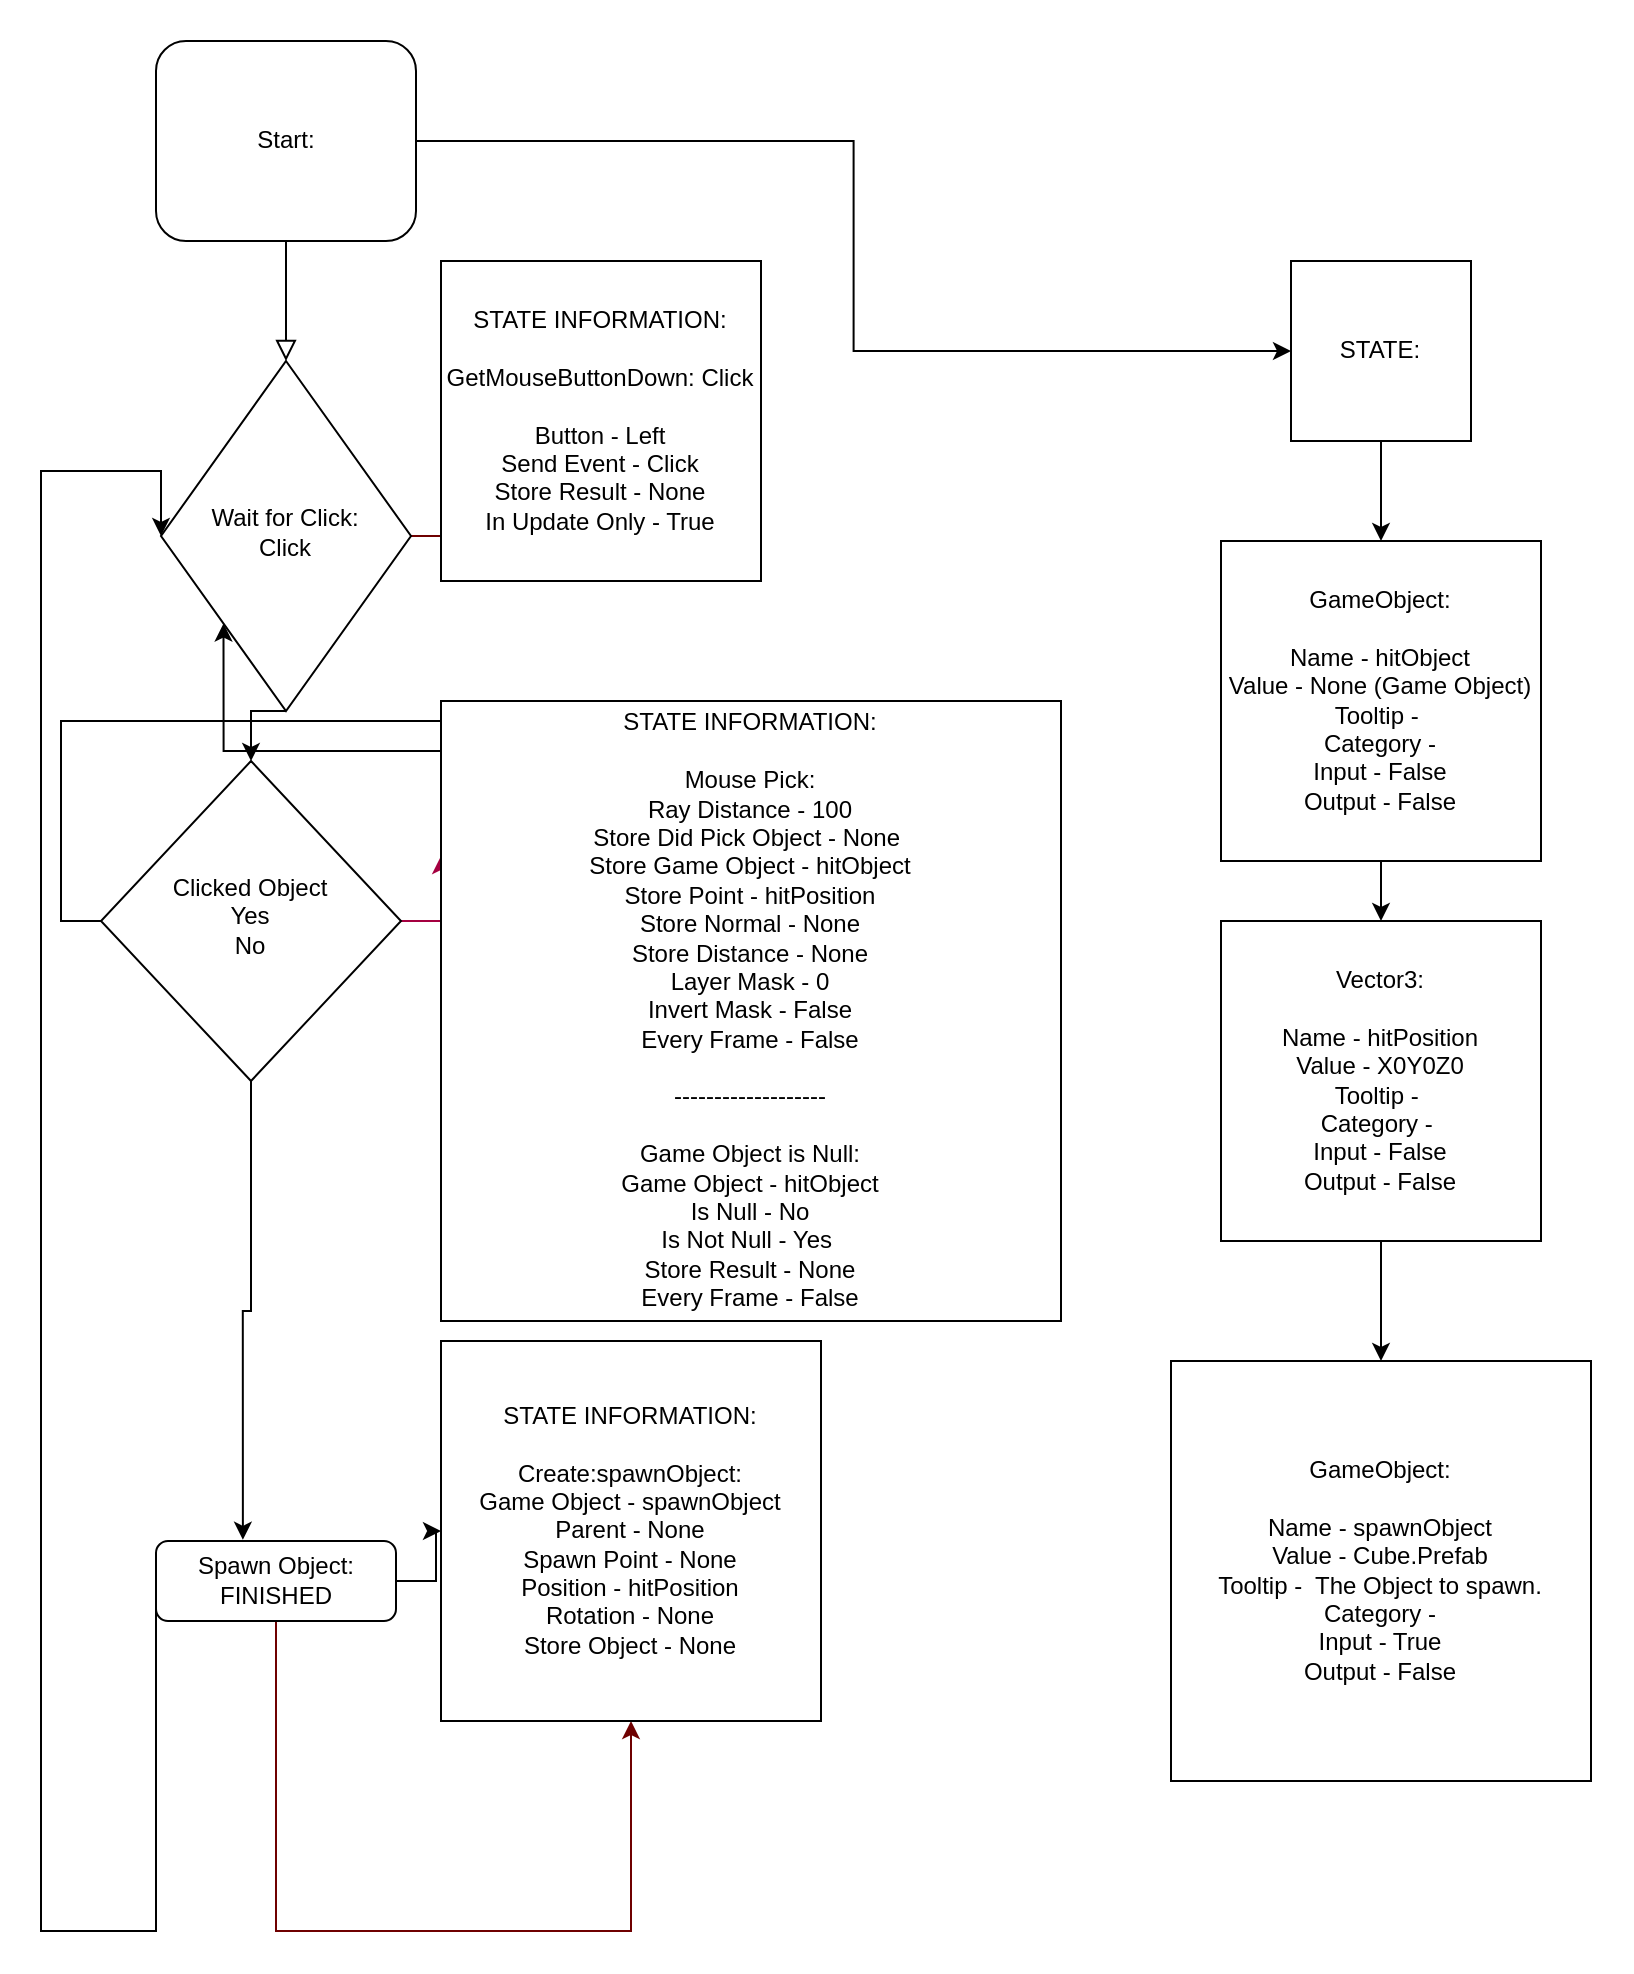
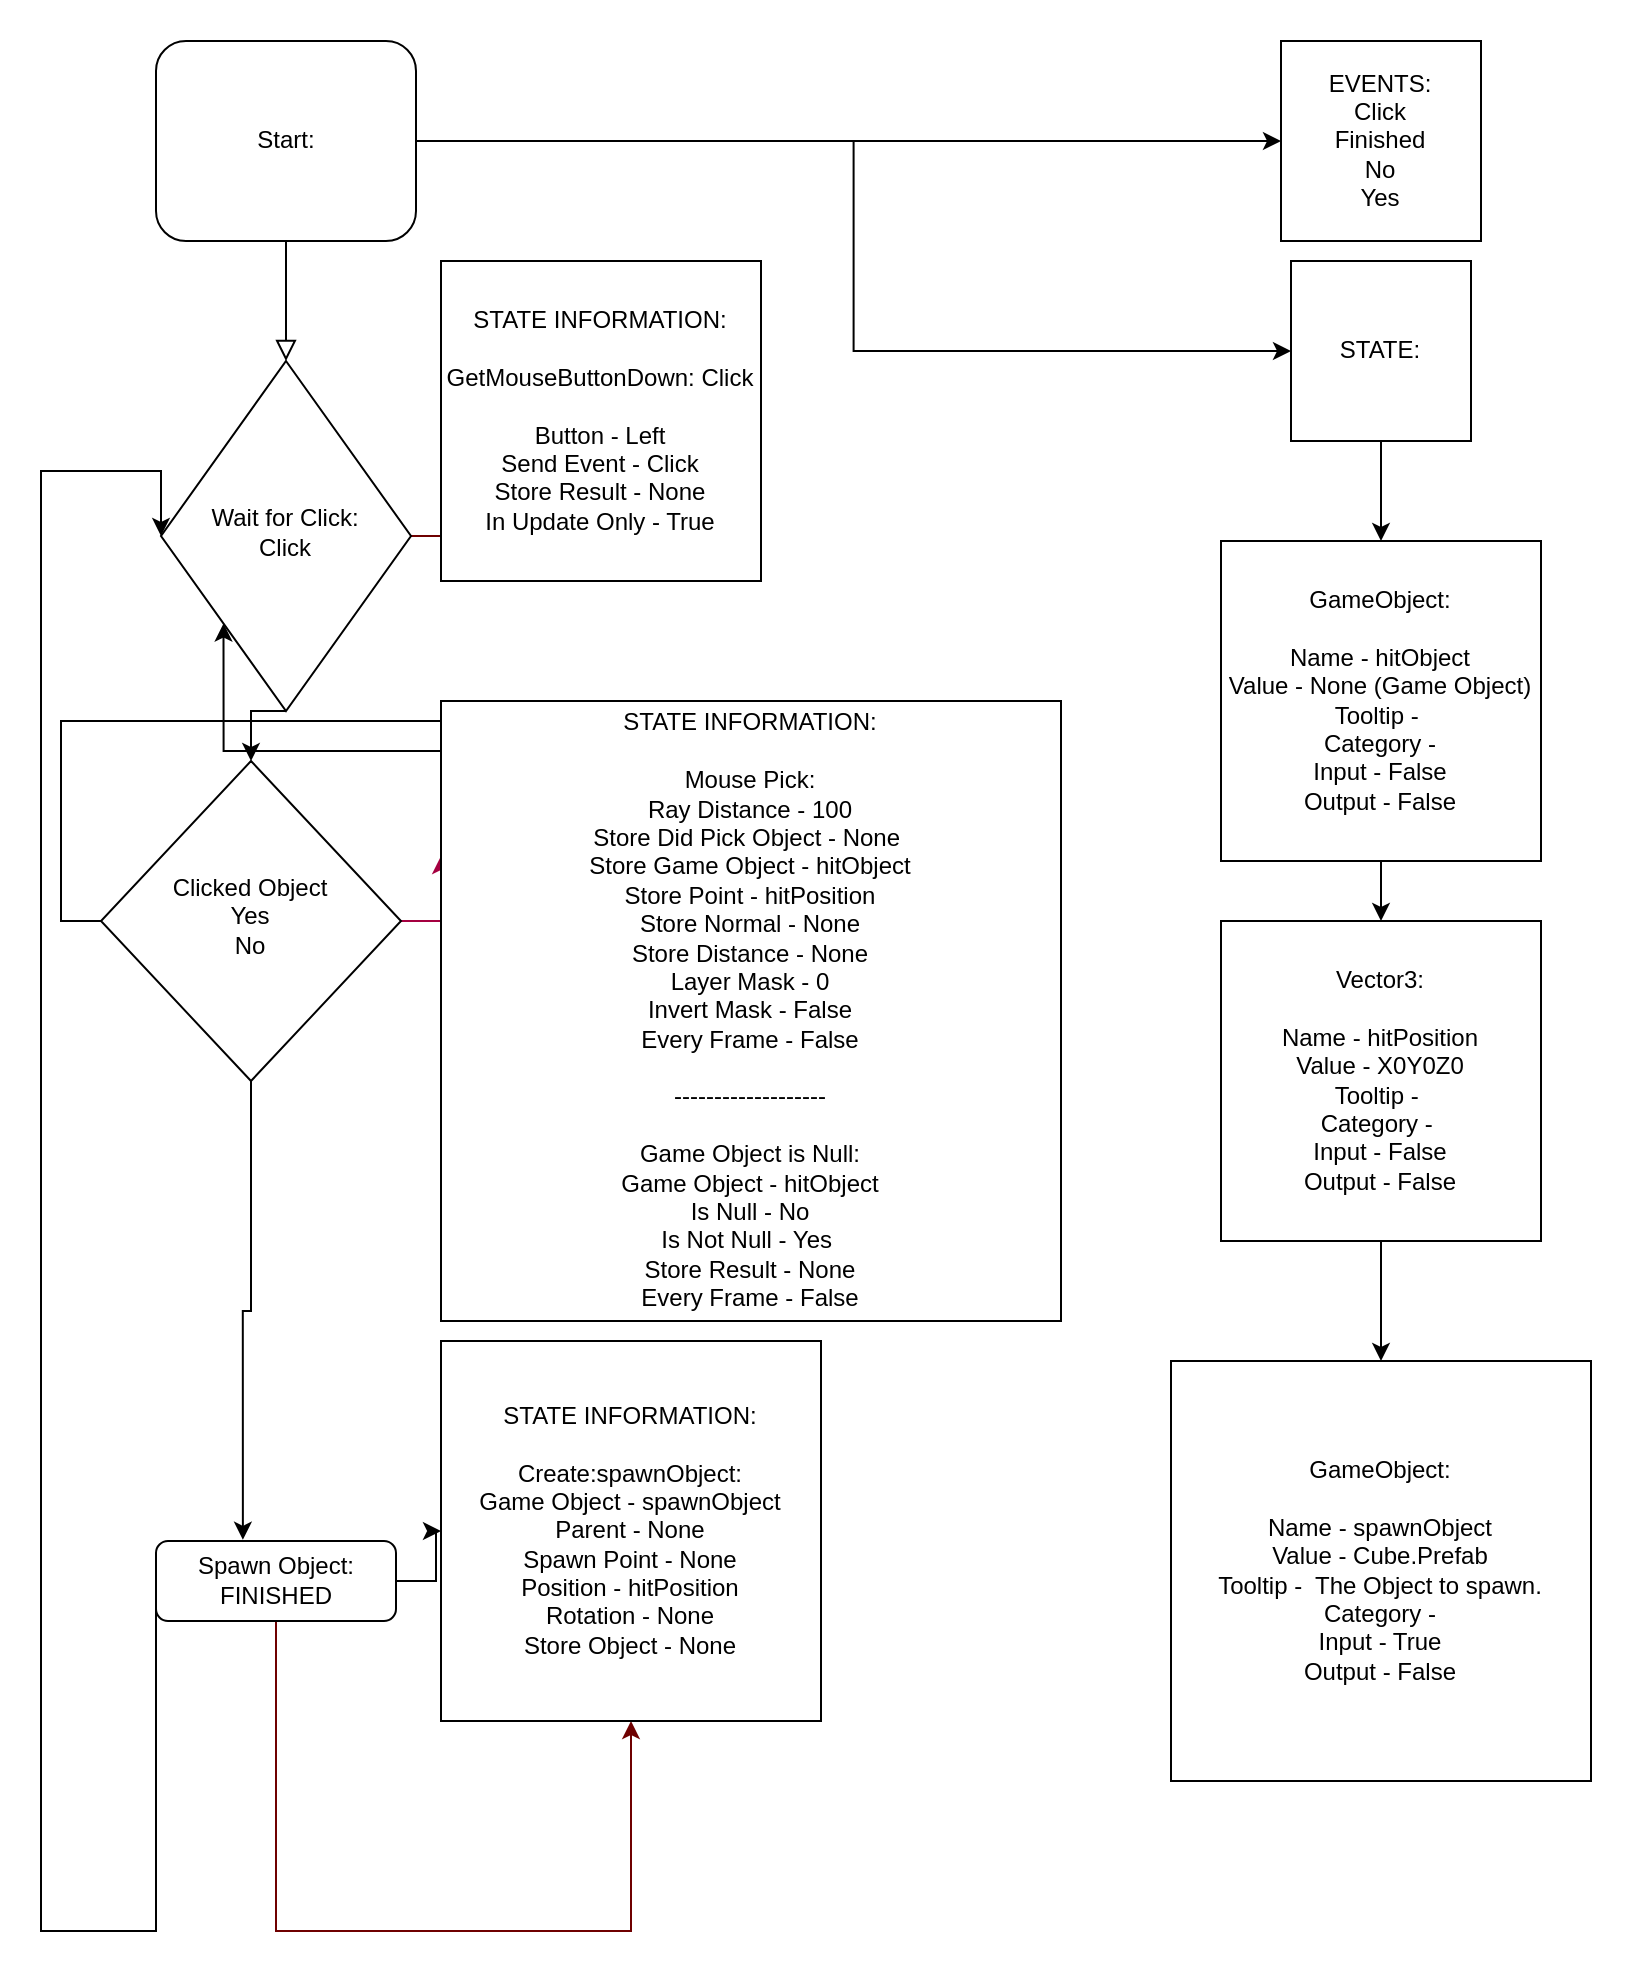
none -> (1062, 141)
none -> (1381, 141)
